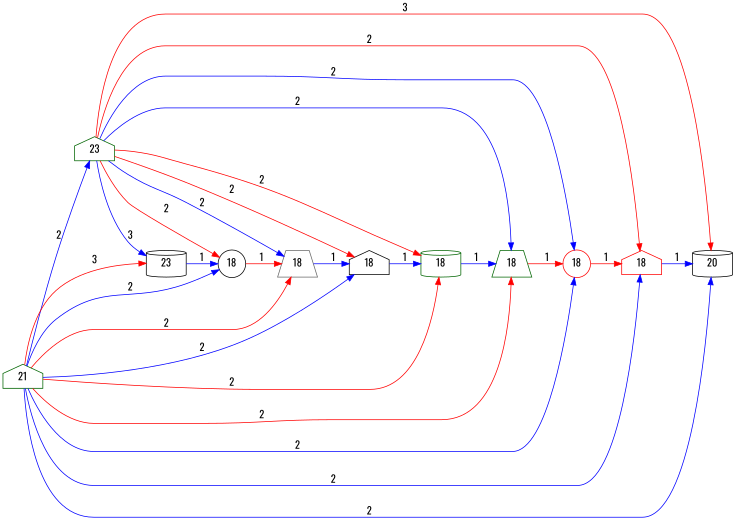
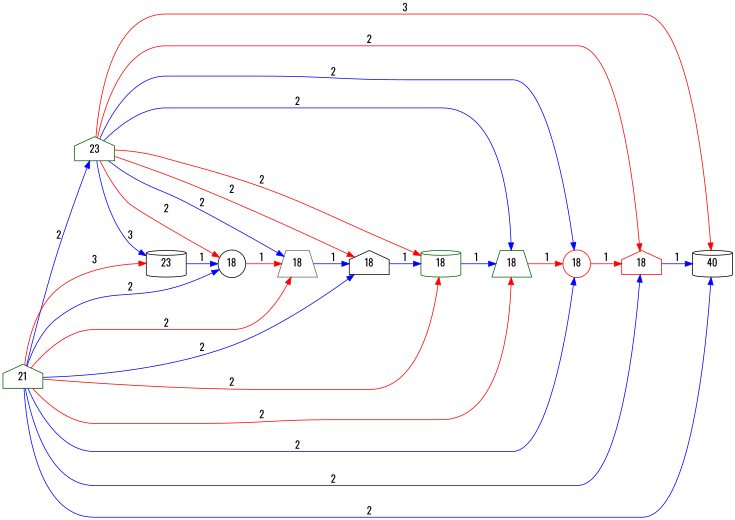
(713, 264) -> (713, 264)
